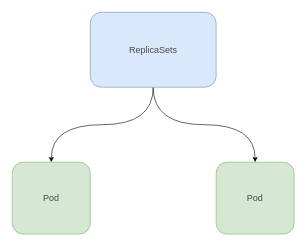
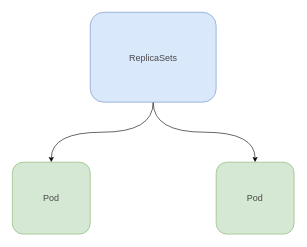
(153, 50) -> (153, 57)
